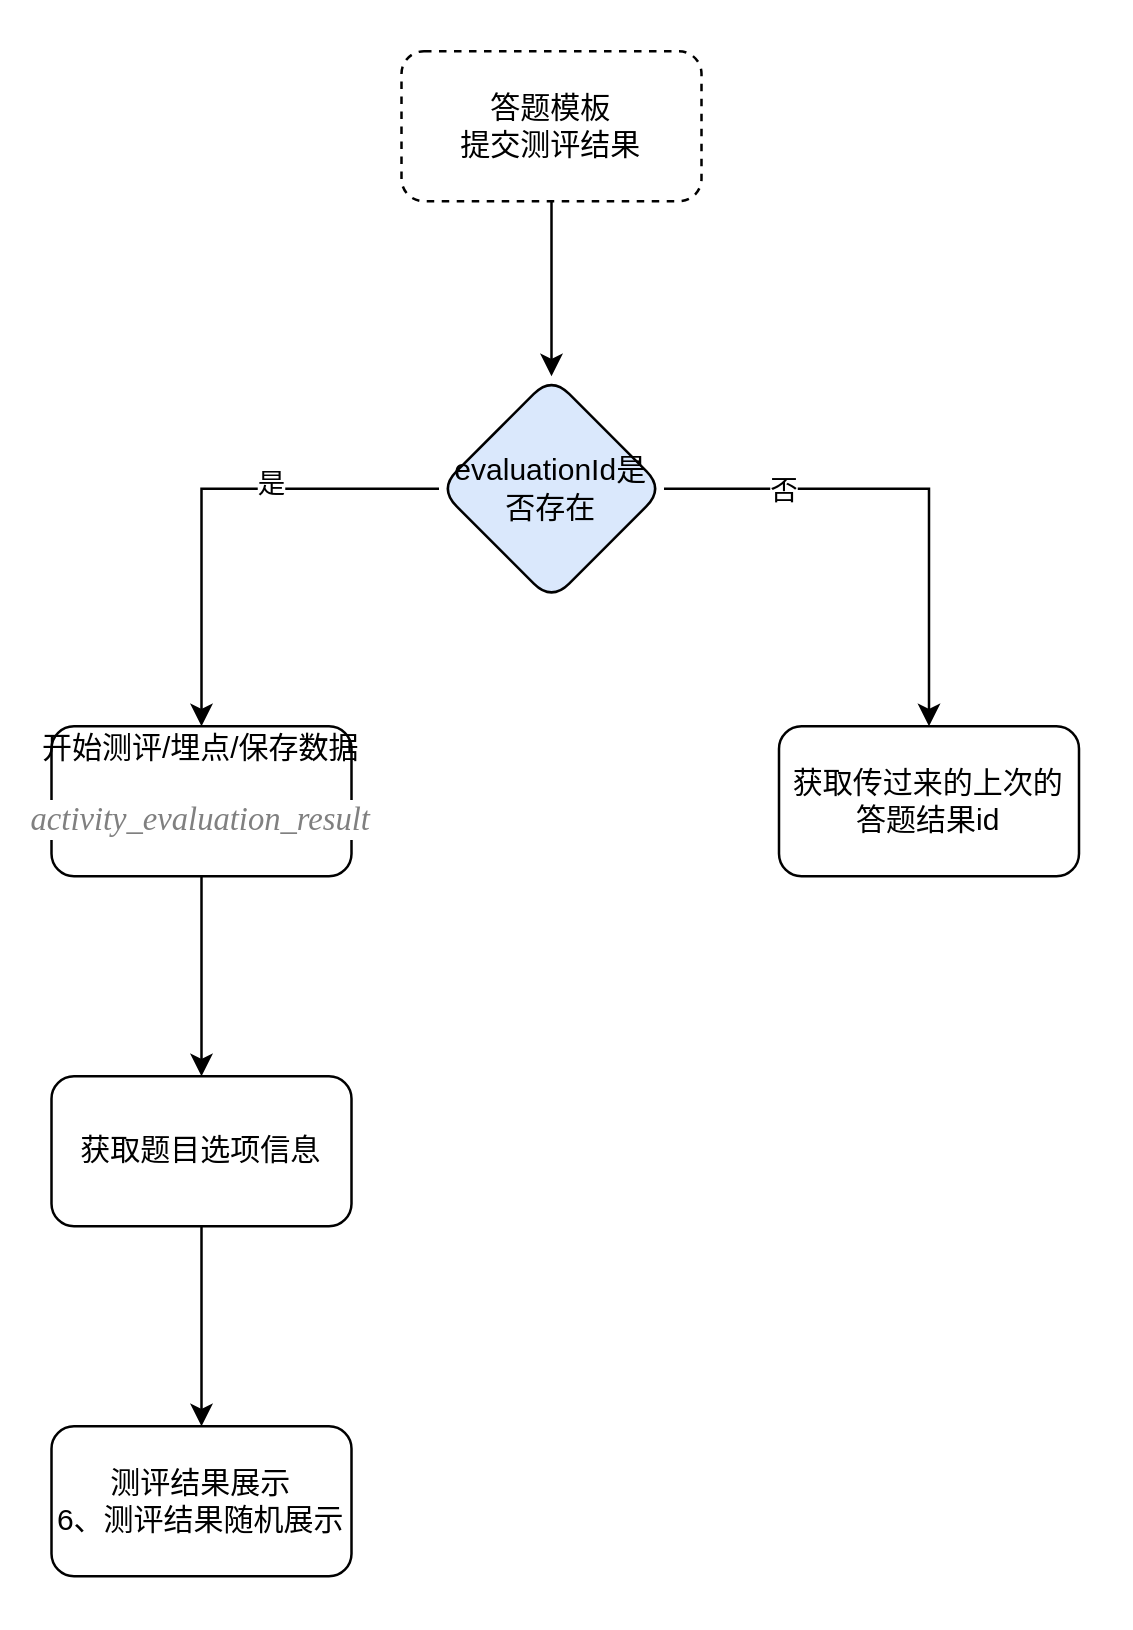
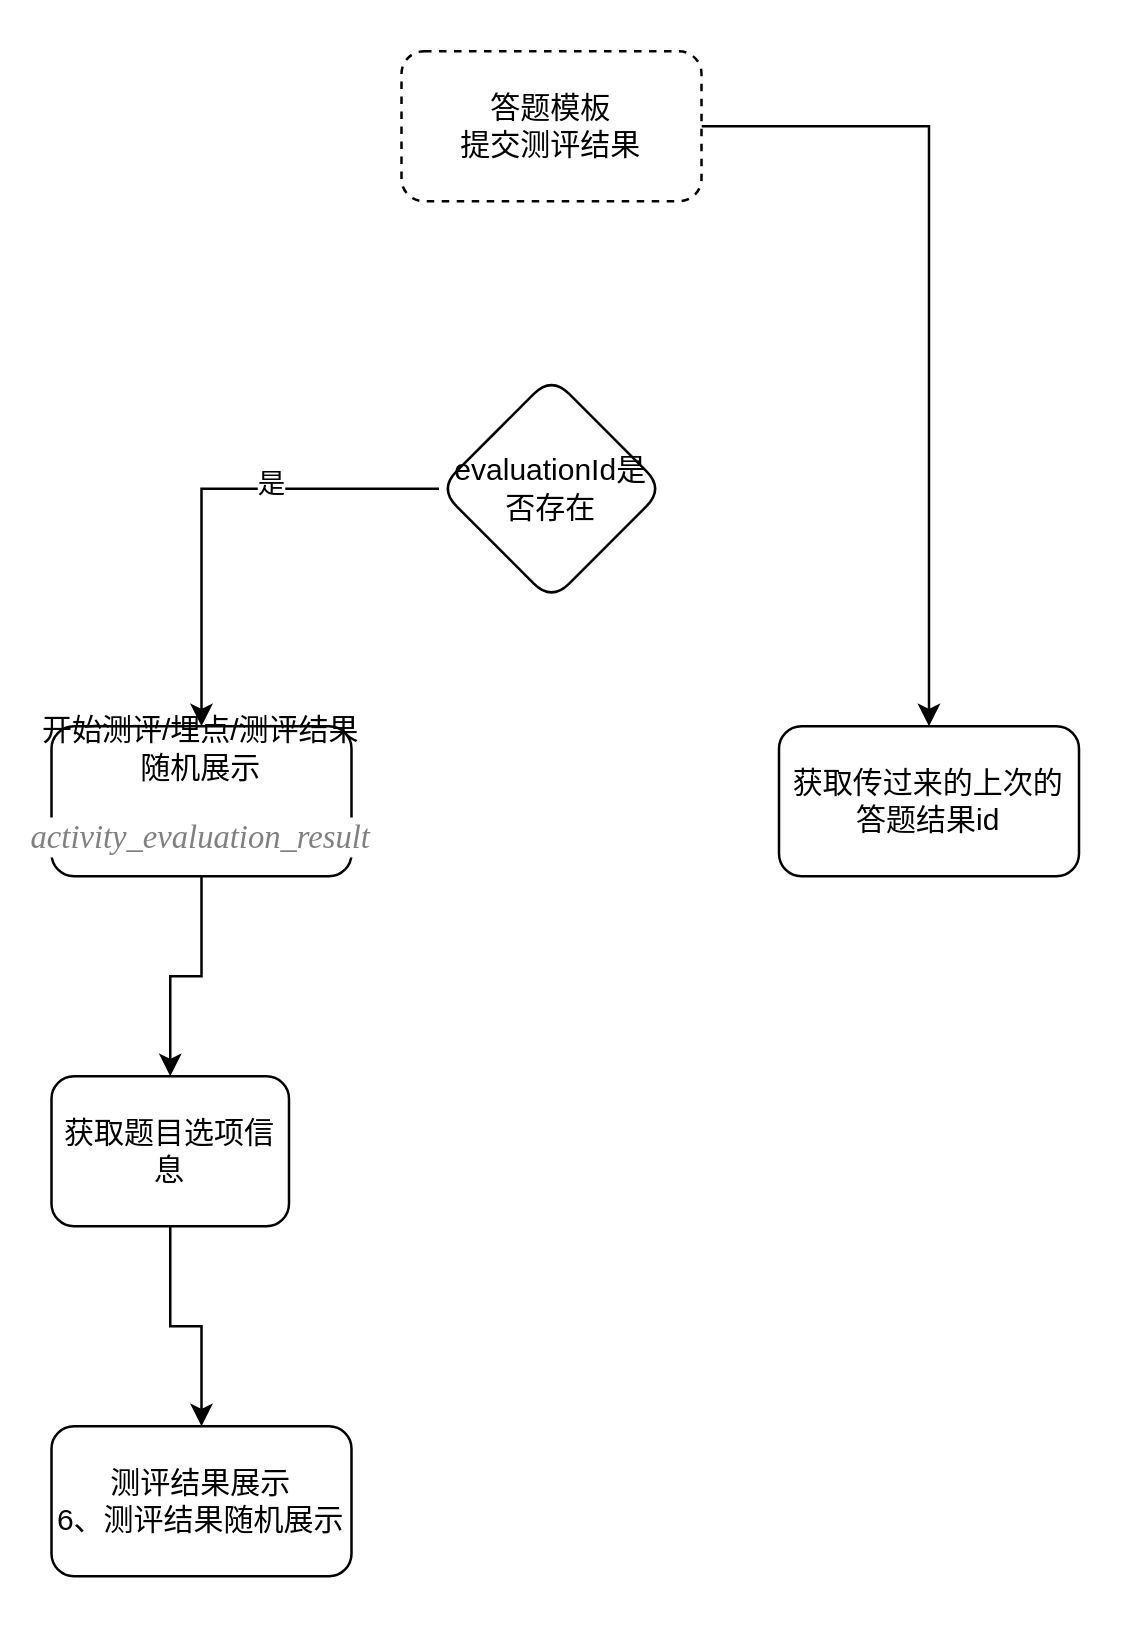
(551, 280) -> (929, 193)
(551, 489) -> (551, 489)
(794, 489) -> none
(201, 801) -> (201, 801)
(201, 1151) -> (170, 1151)
